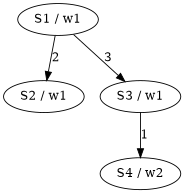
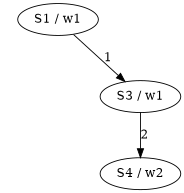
(109, 58) -> (109, 58)
(44, 97) -> none
(145, 135) -> (145, 135)
